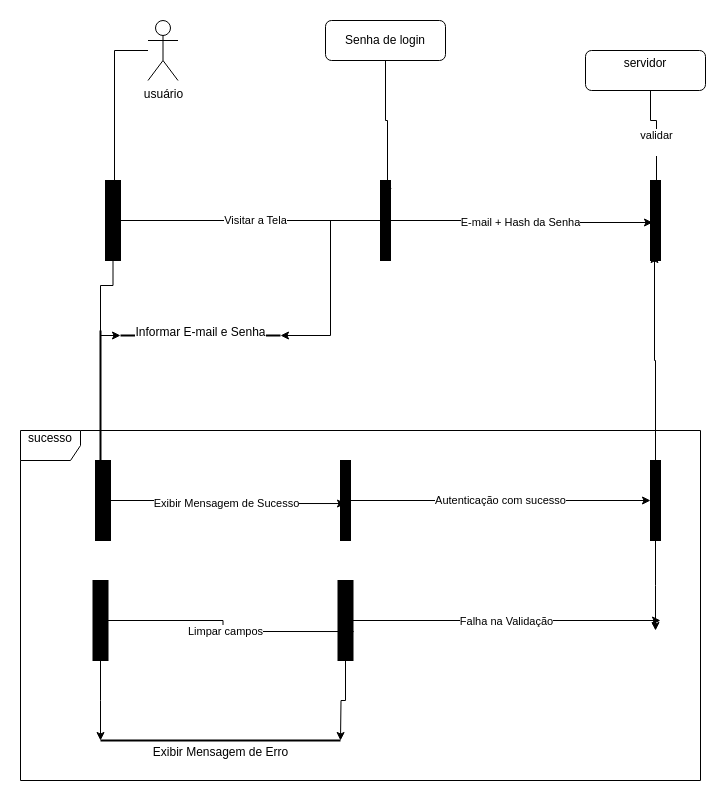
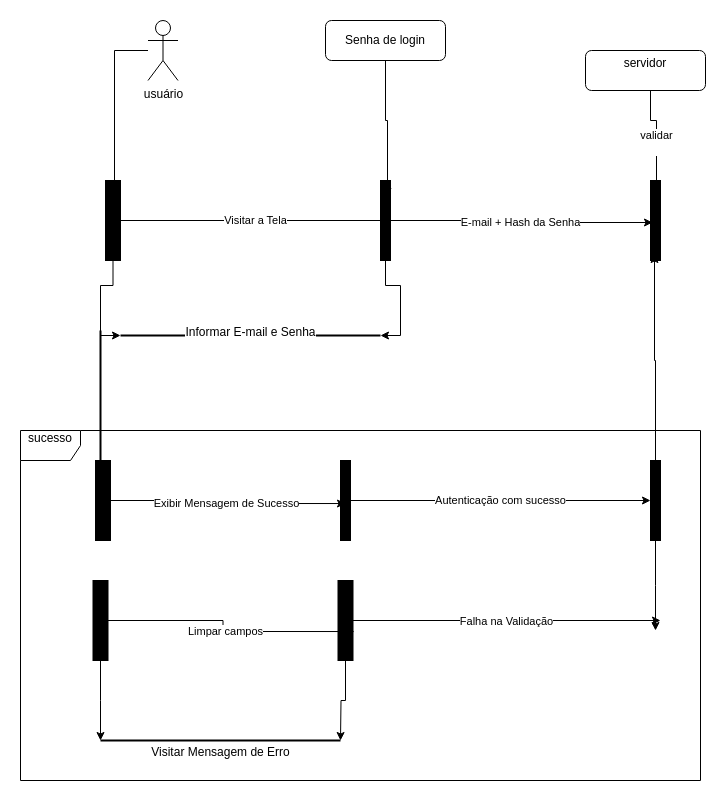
(201, 336) -> (251, 336)
(221, 753) -> (221, 753)
